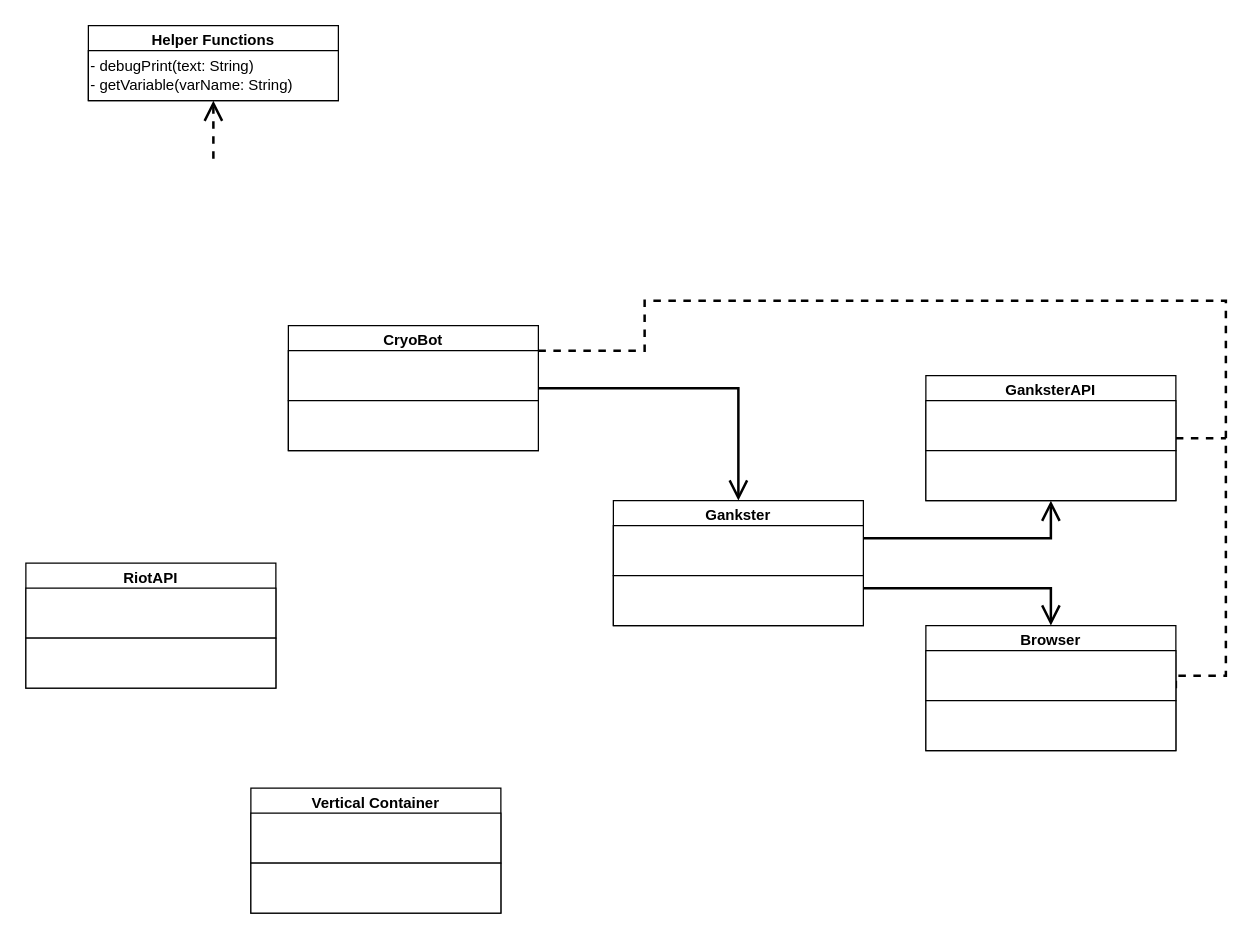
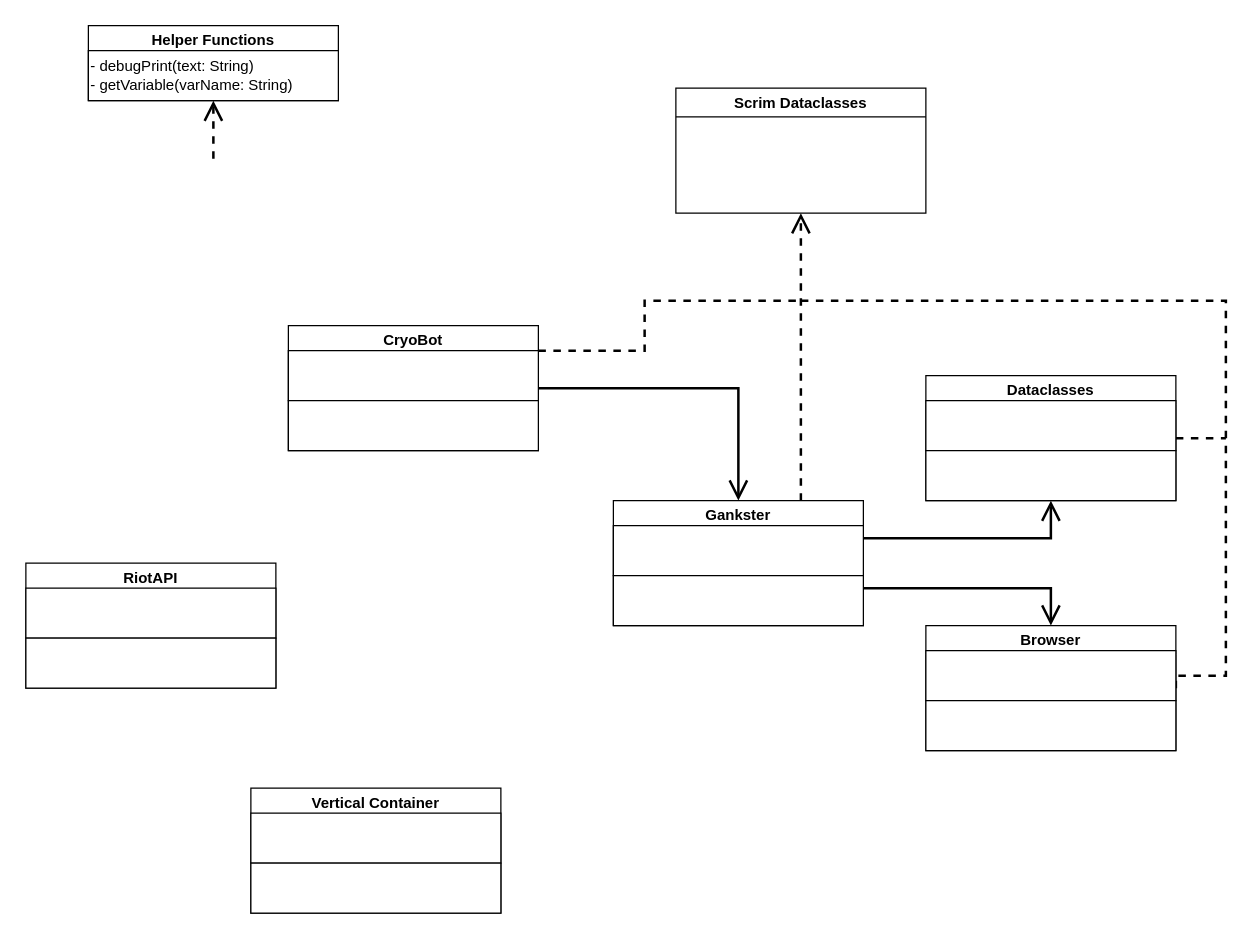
none -> (801, 151)
none -> (801, 360)
(1051, 391) -> (1051, 391)
